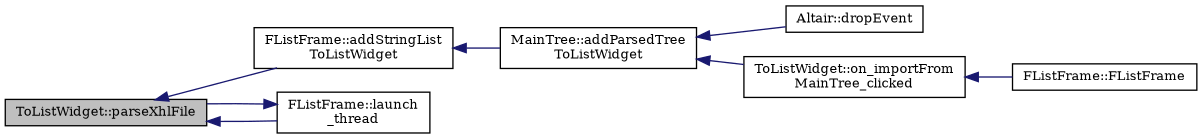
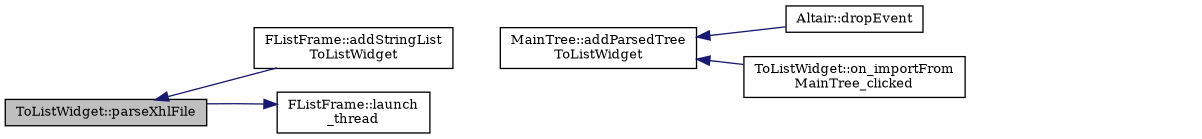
(483, 48) -> none
(1105, 77) -> none
(249, 121) -> none
